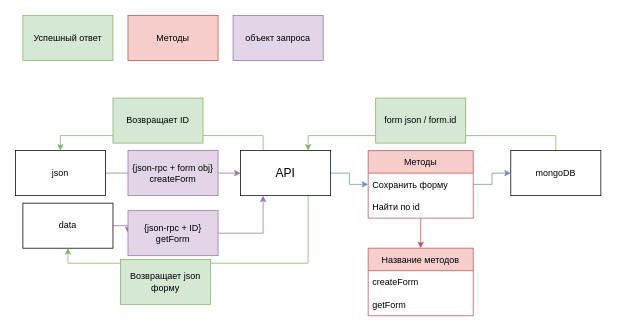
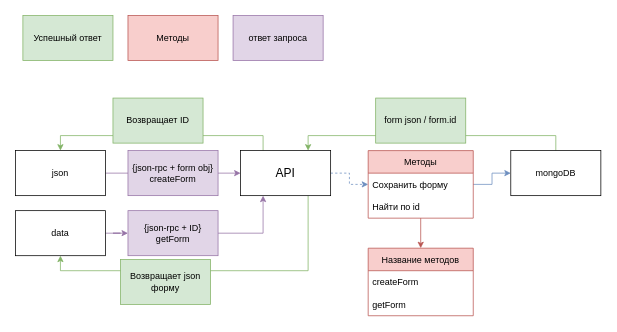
(278, 38) -> (278, 38)
(349, 176) -> (349, 176)
(68, 225) -> (60, 233)
